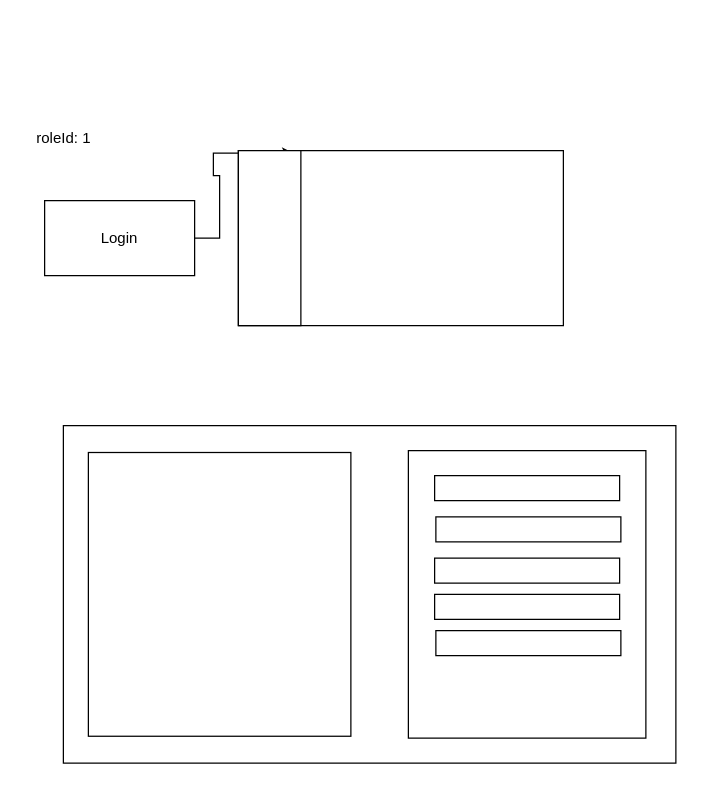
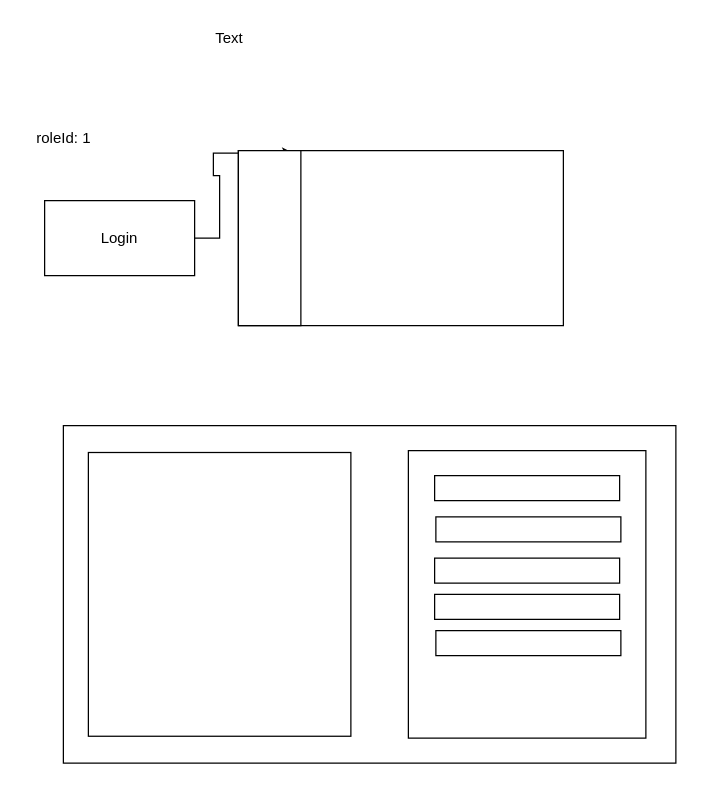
none -> (238, 38)
